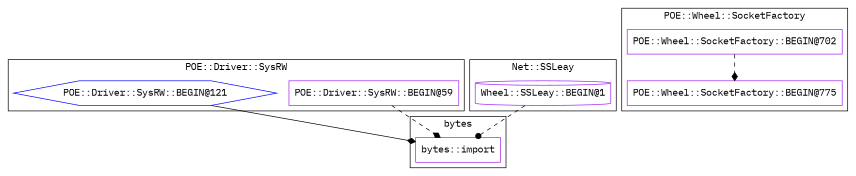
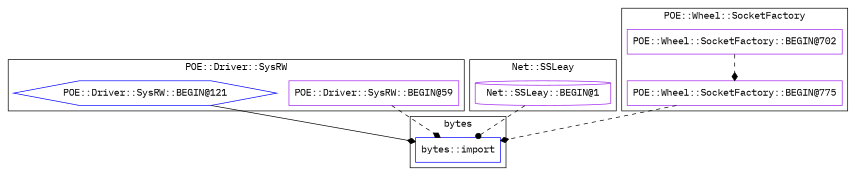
(543, 93) -> (543, 93)
none -> (593, 122)
(458, 150) -> (458, 150)
